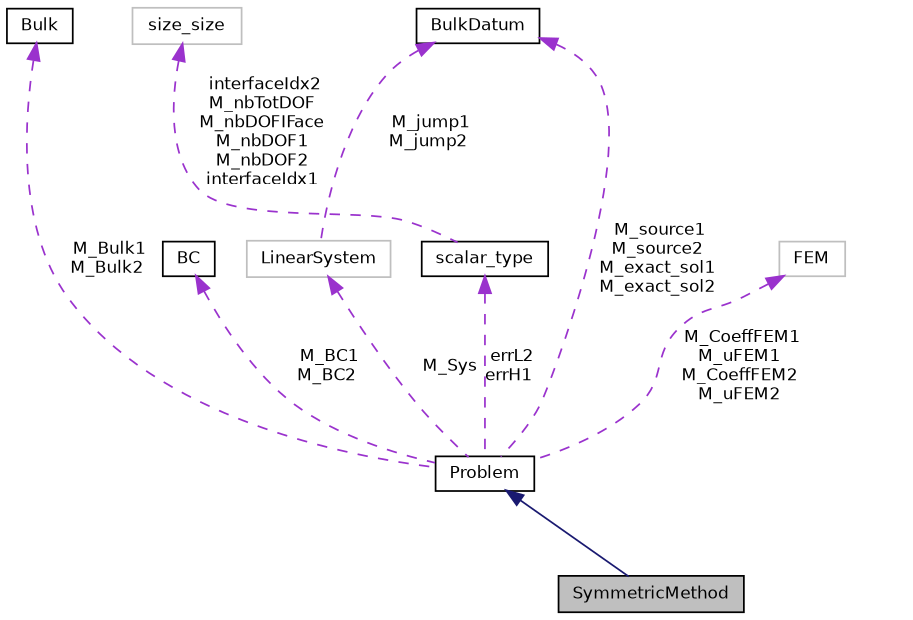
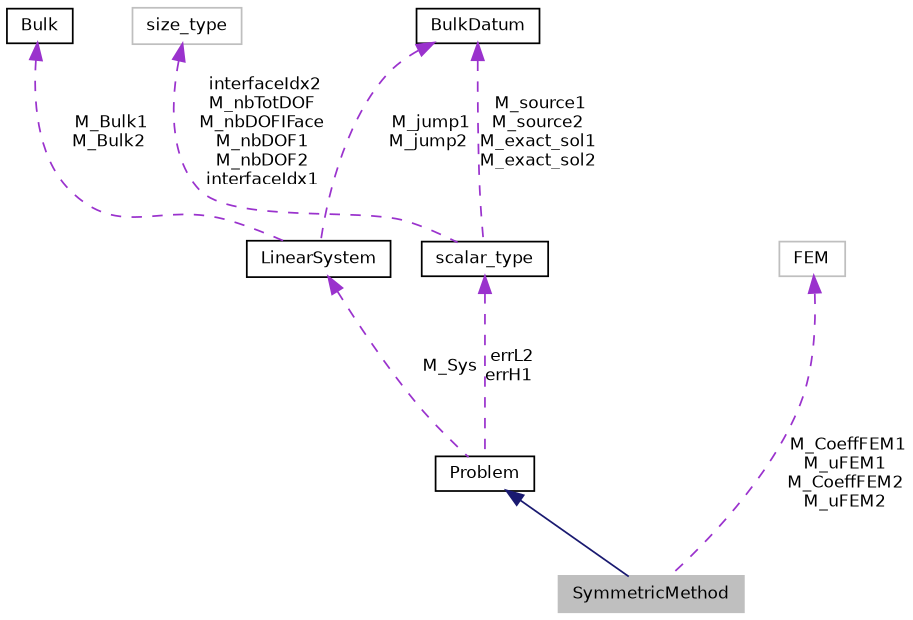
(187, 26) -> (187, 26)
(591, 250) -> (479, 151)
(189, 259) -> none
(319, 259) -> (319, 259)
(128, 357) -> (107, 214)
(657, 375) -> (776, 451)
(651, 594) -> (651, 594)
